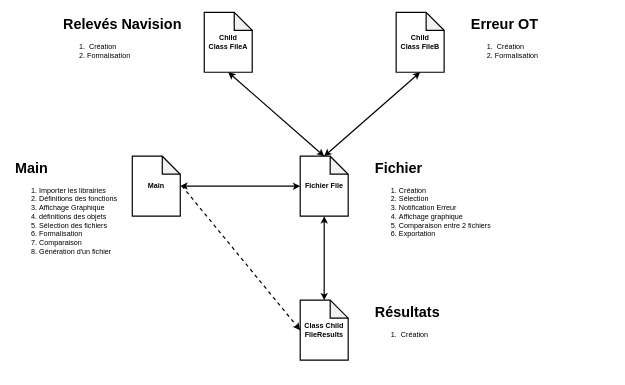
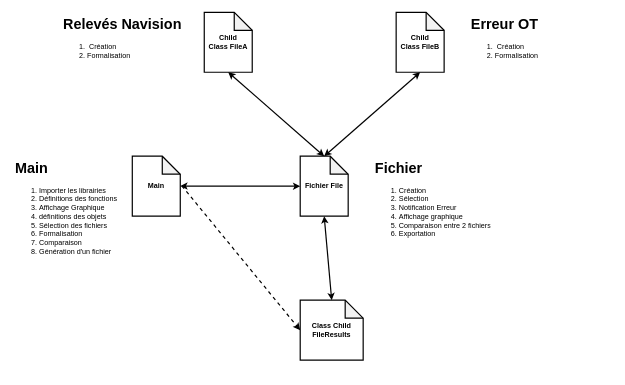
(324, 330) -> (332, 330)
(444, 336) -> none
